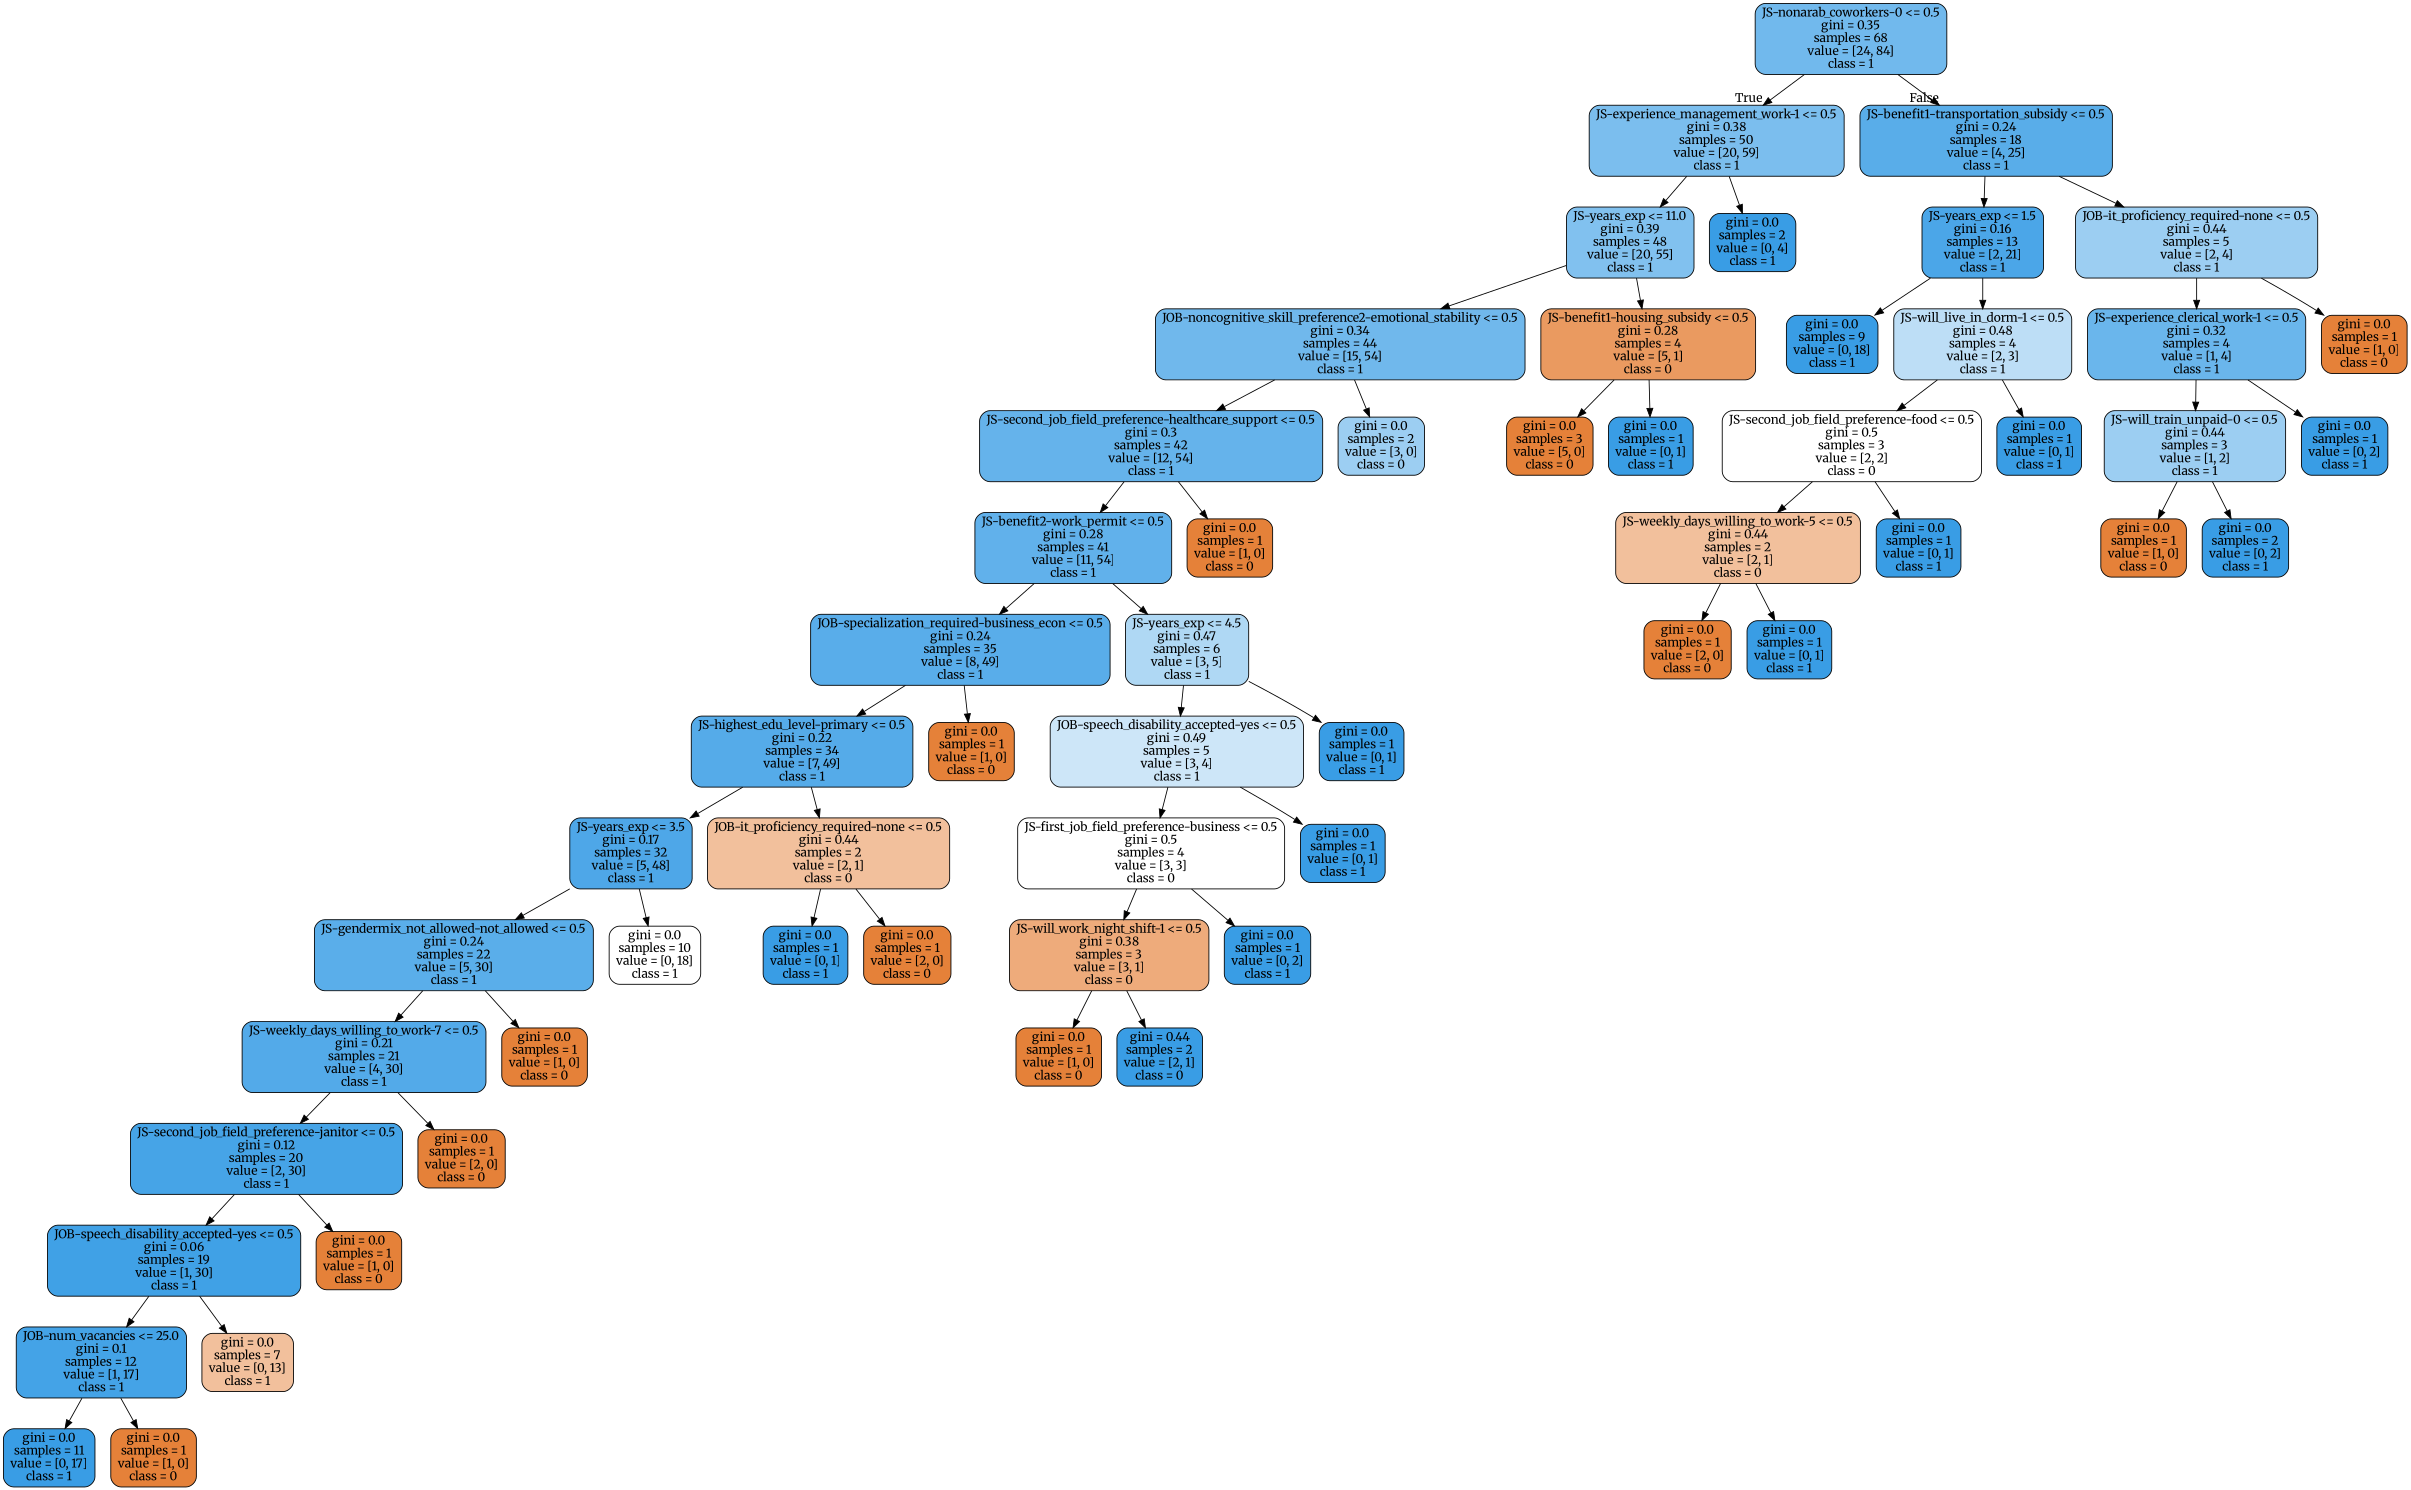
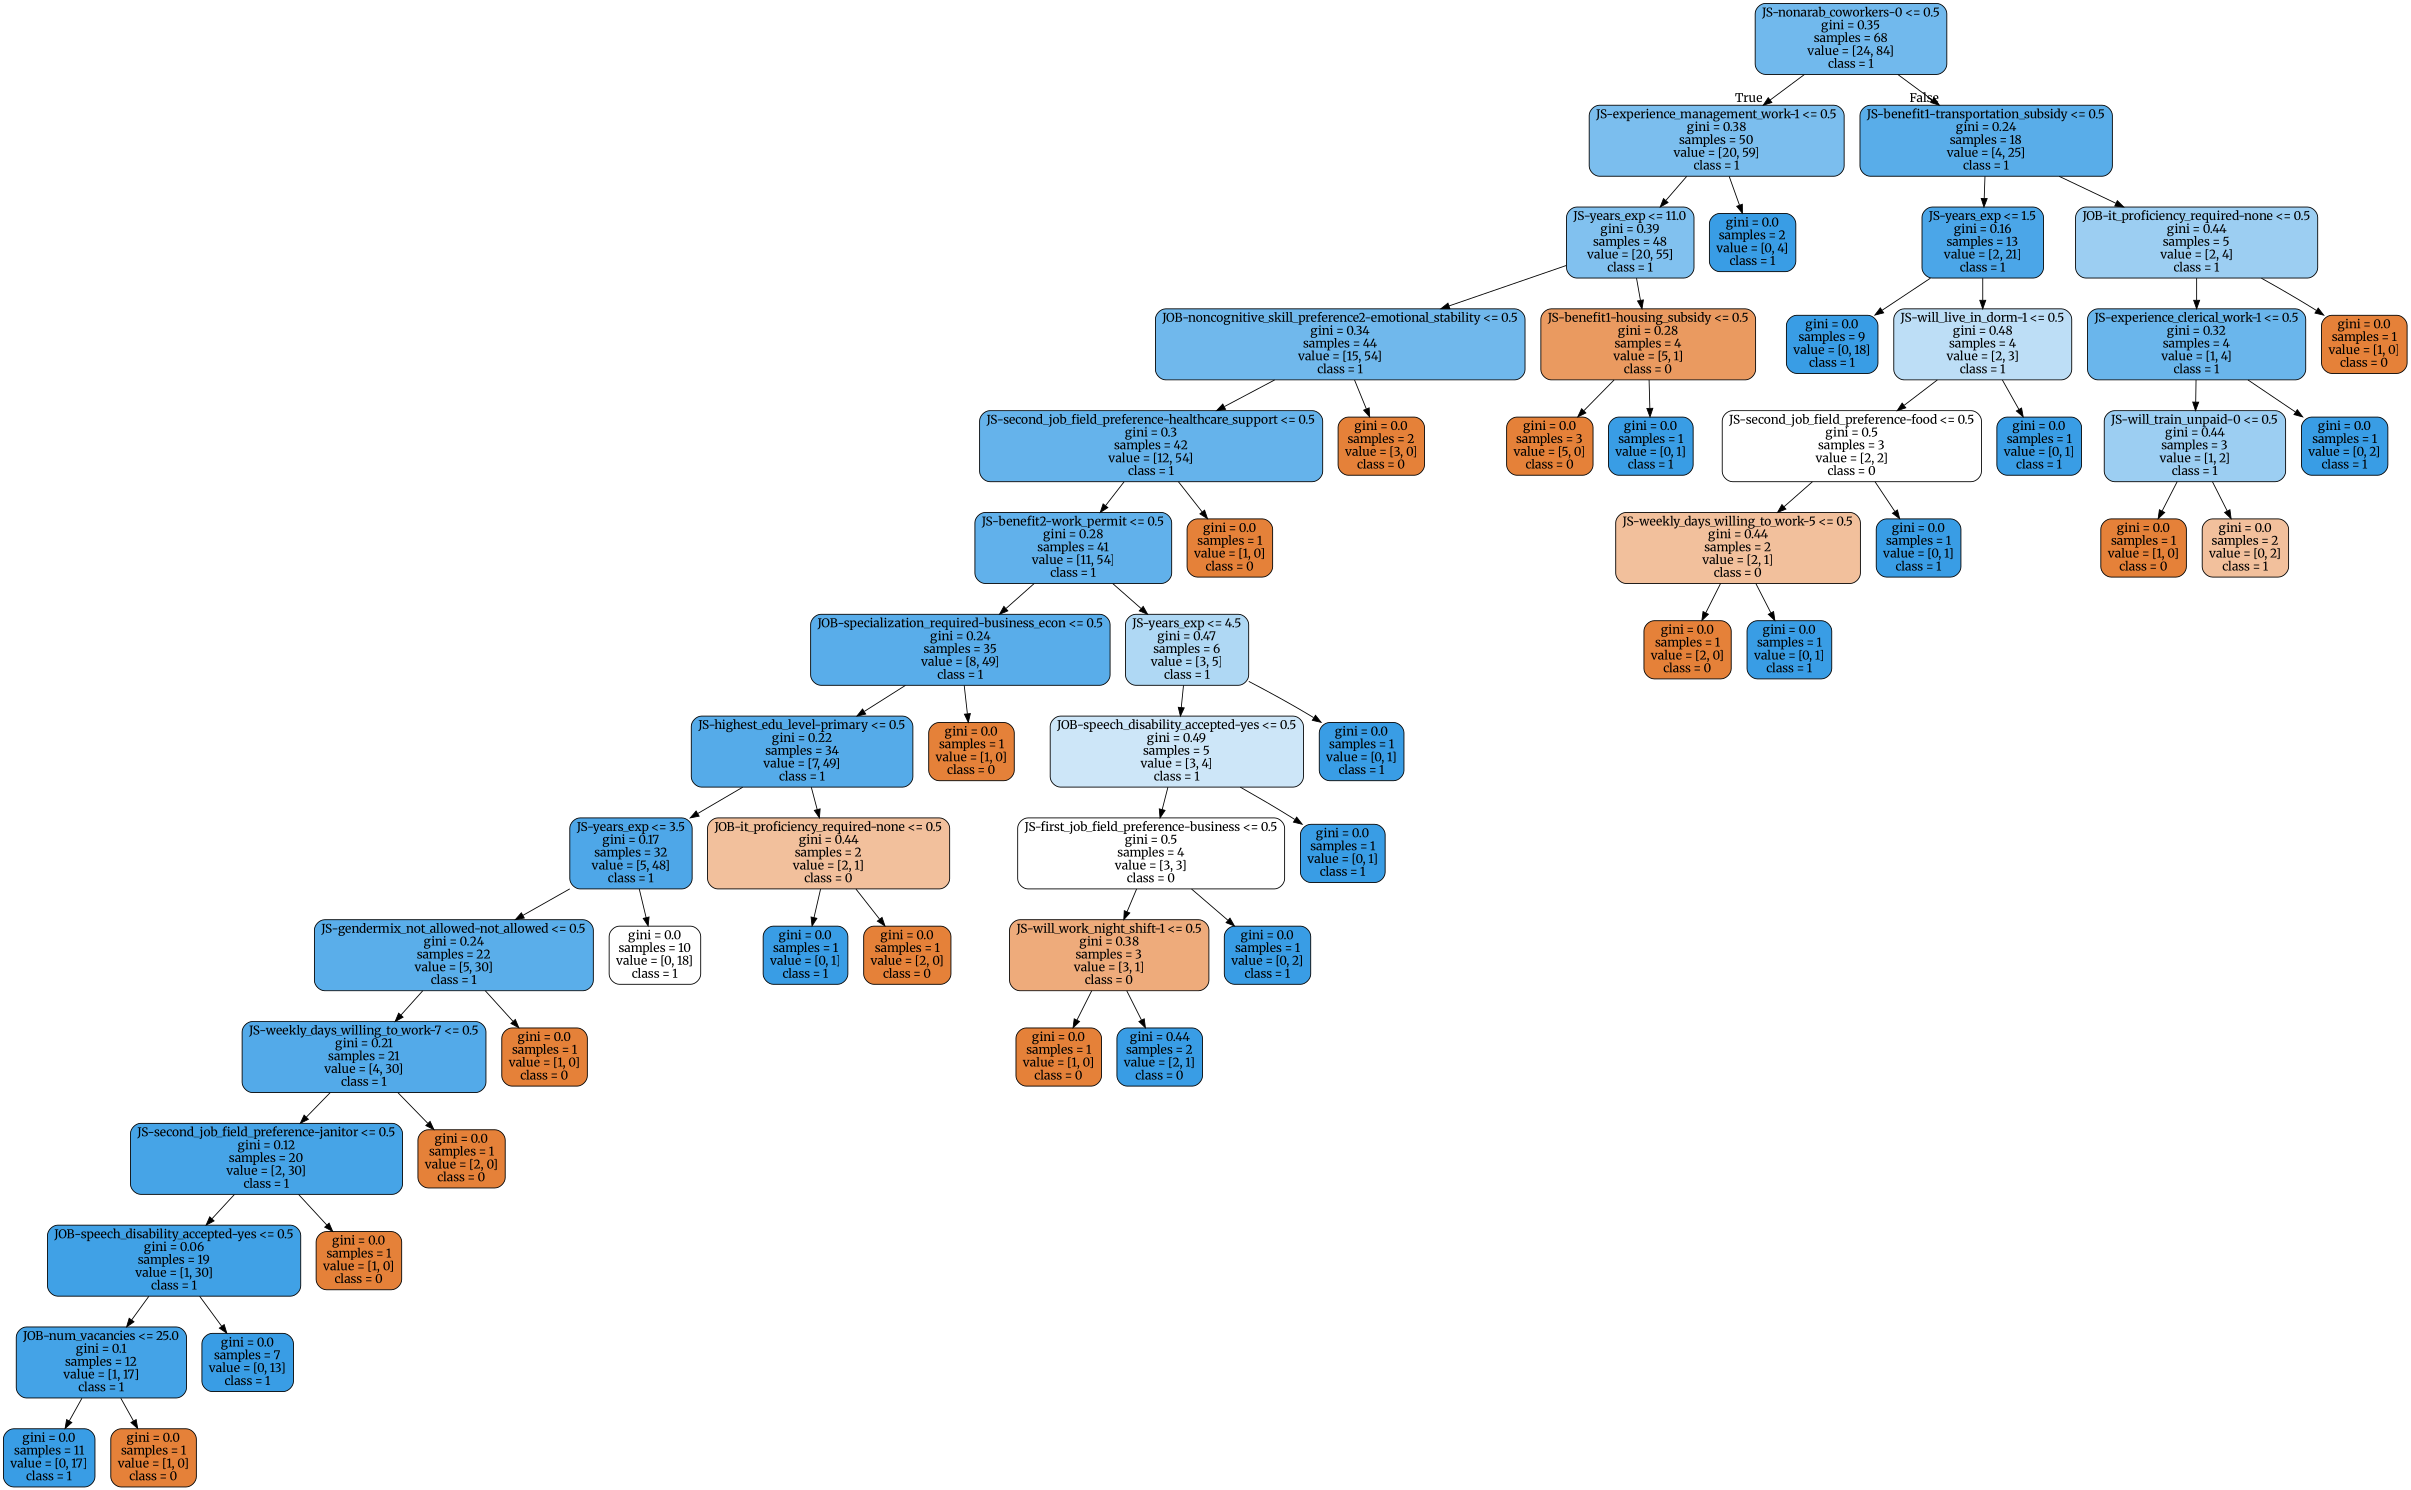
(1381, 446) -> (1381, 446)
(2245, 548) -> (2245, 548)
(248, 1362) -> (248, 1362)
